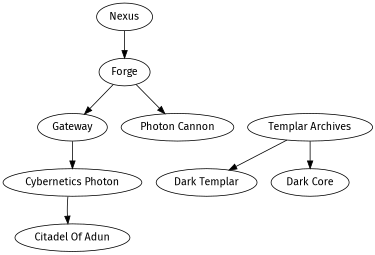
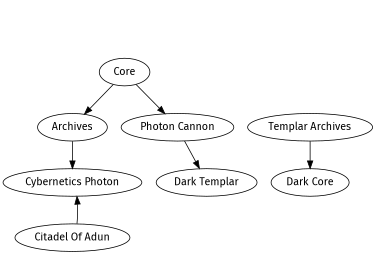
(125, 17) -> none
(125, 72) -> (125, 72)
(72, 127) -> (72, 127)
(261, 153) -> (190, 151)
(67, 206) -> (78, 214)
